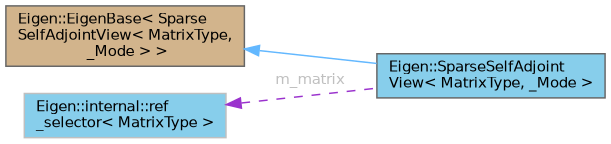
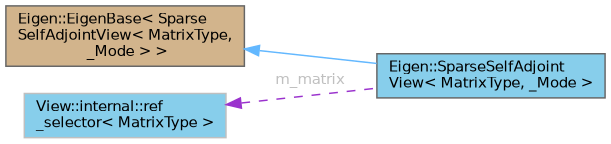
(125, 116) -> (125, 116)
